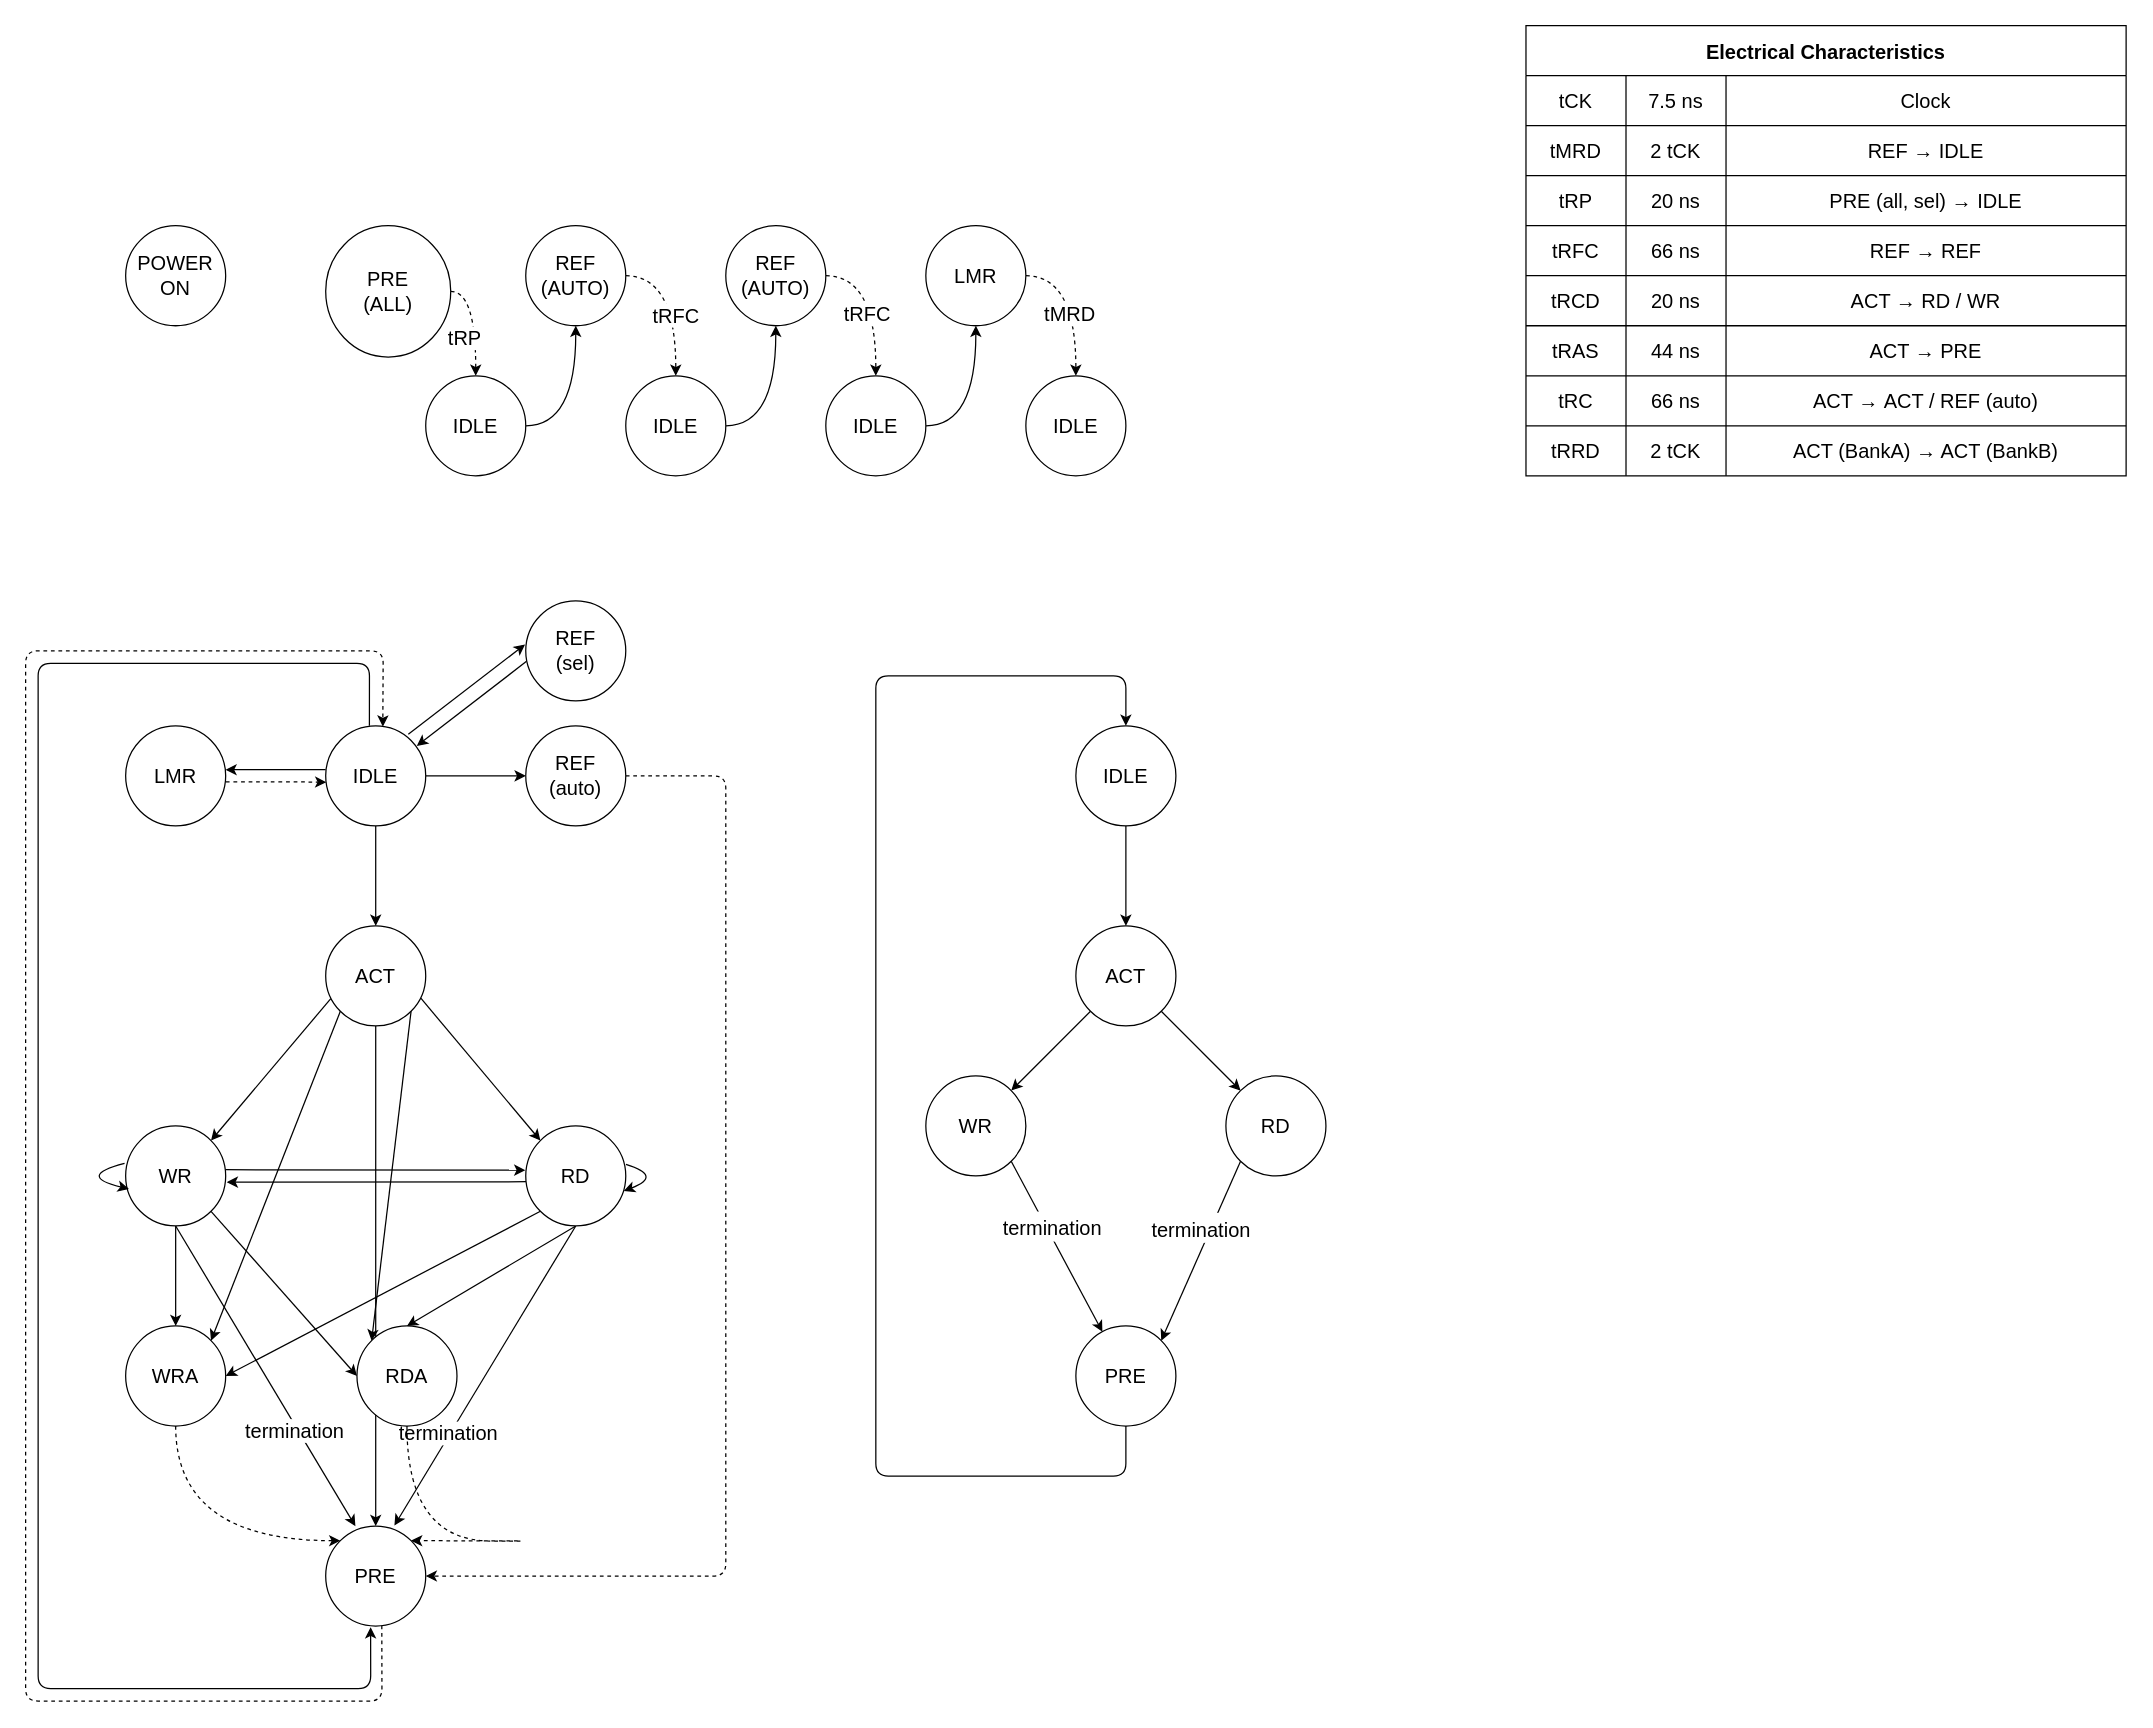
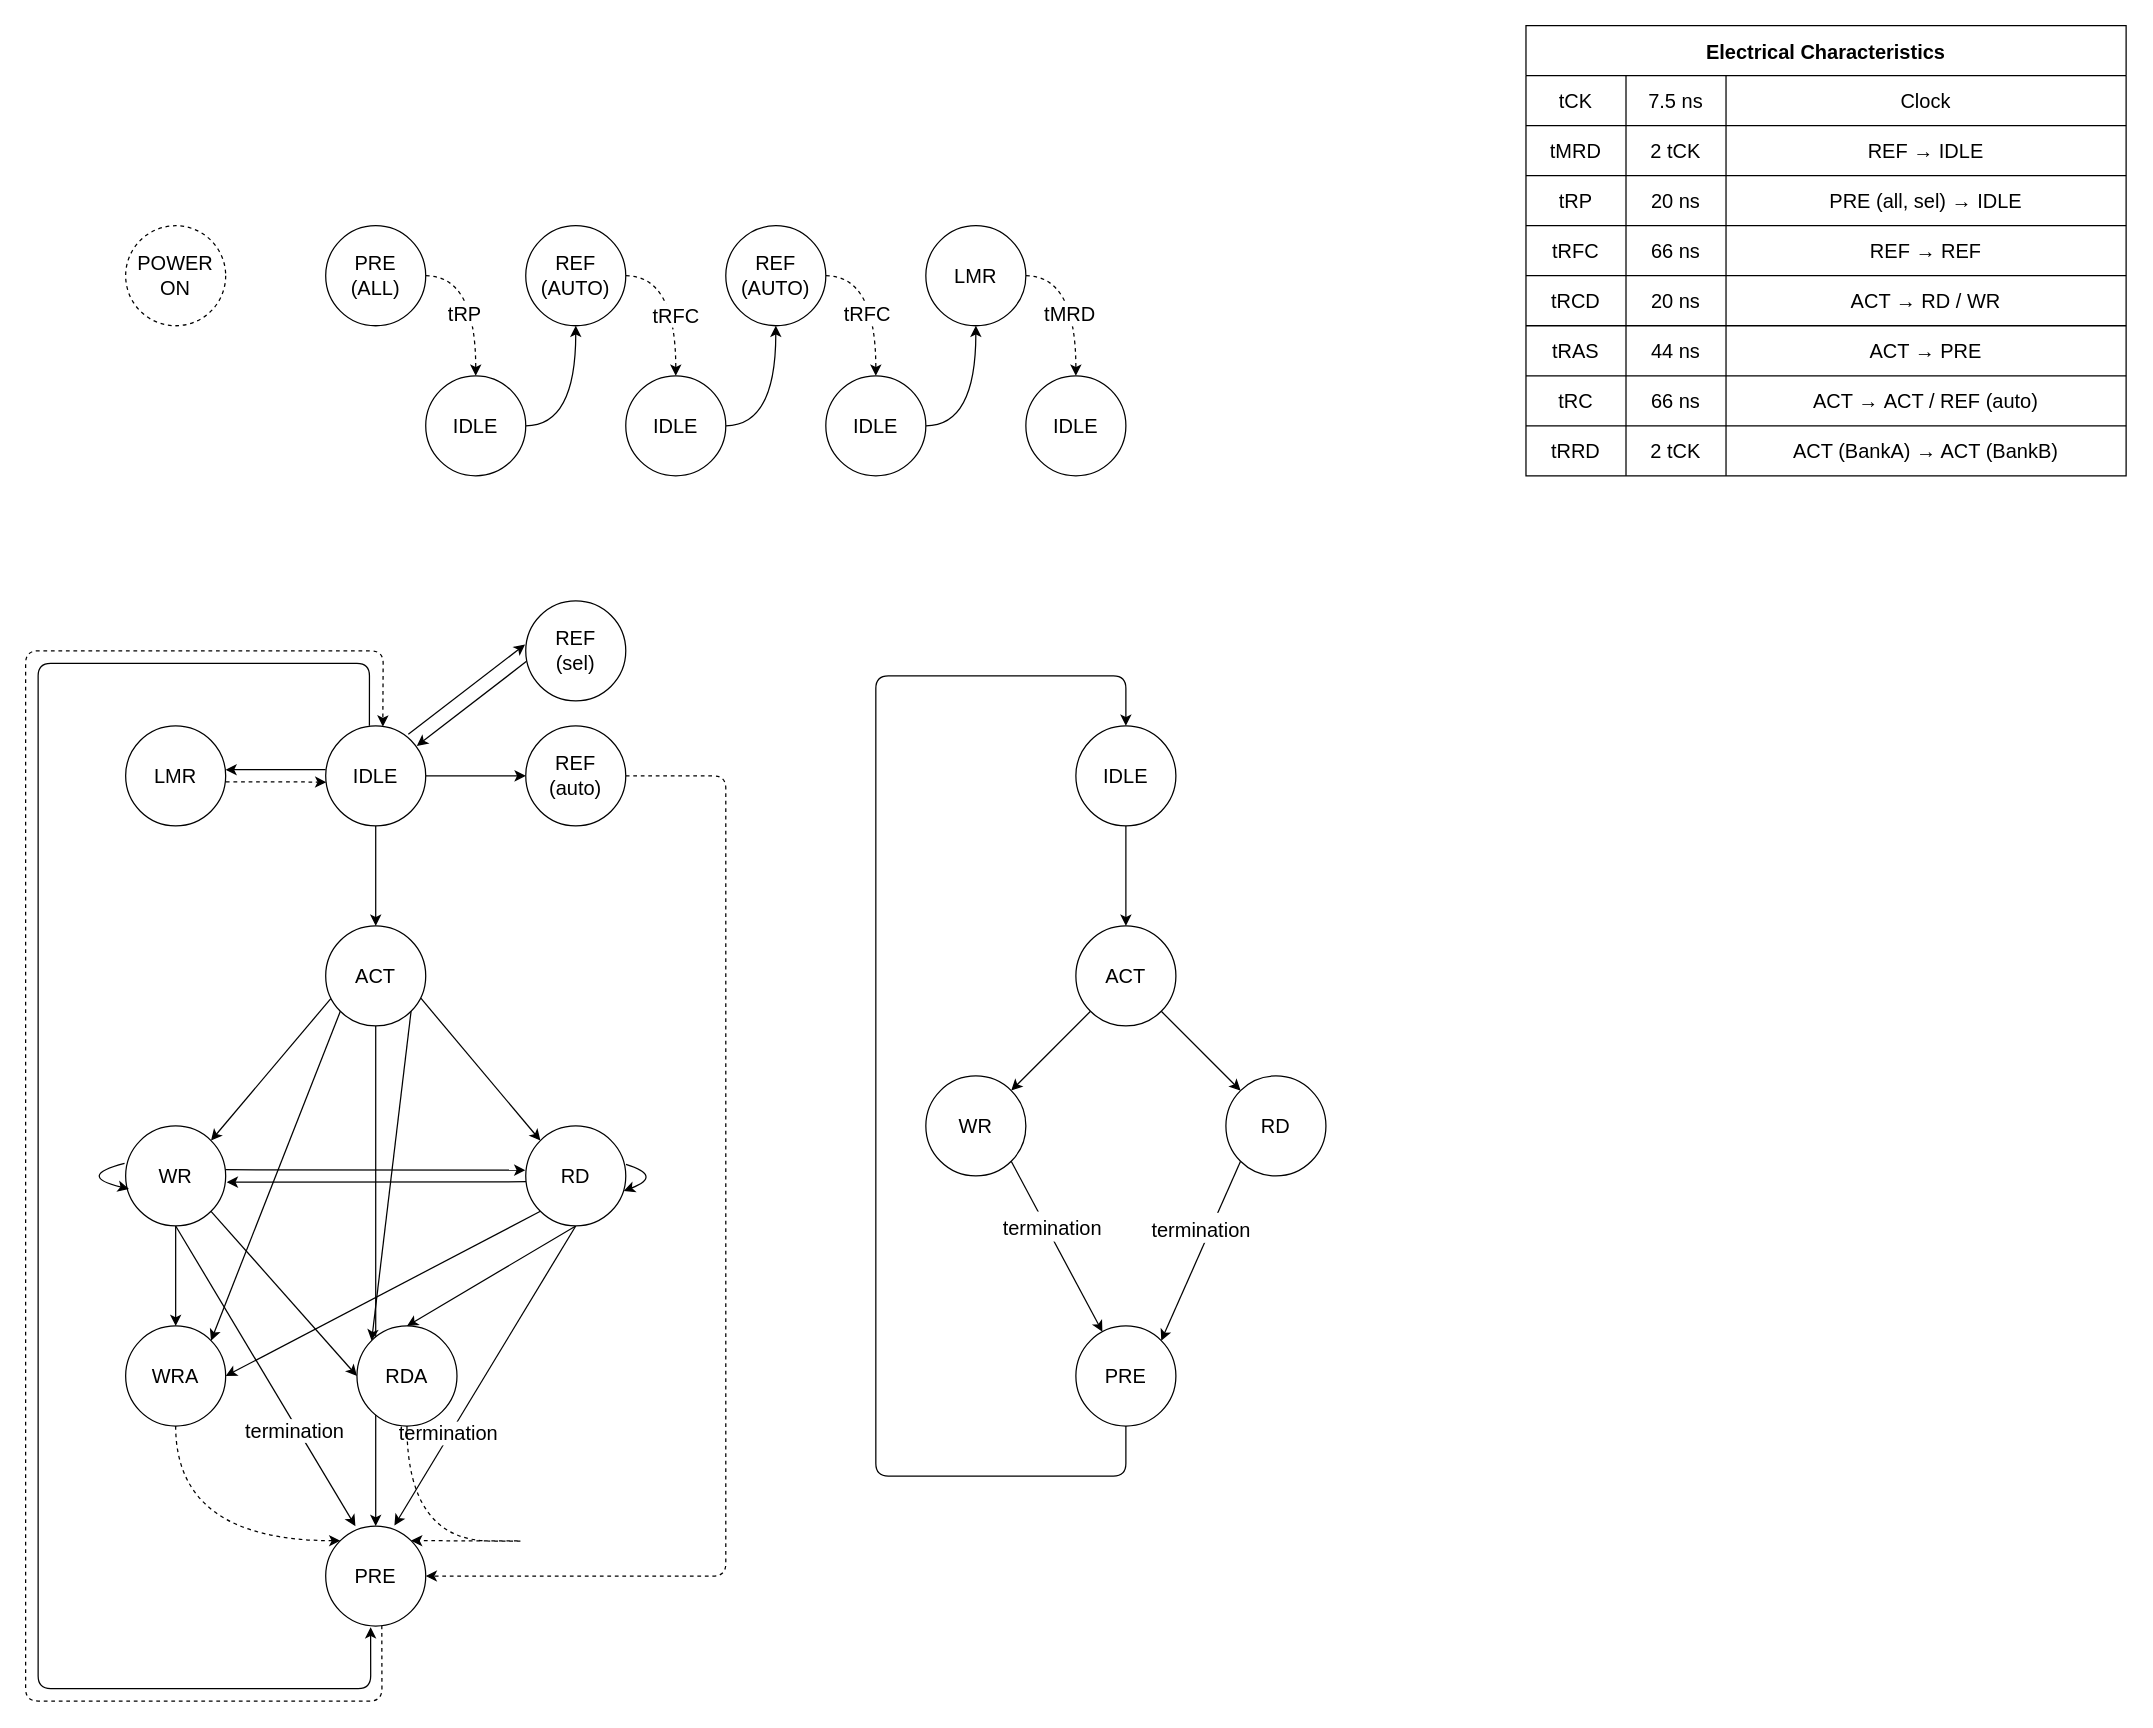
(176, 276) -> (176, 276)
(388, 291) -> (376, 276)
